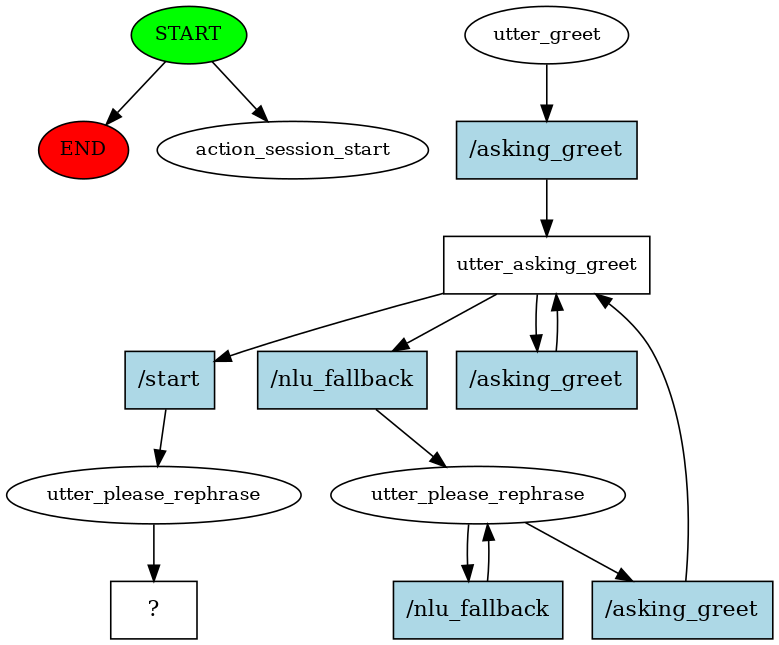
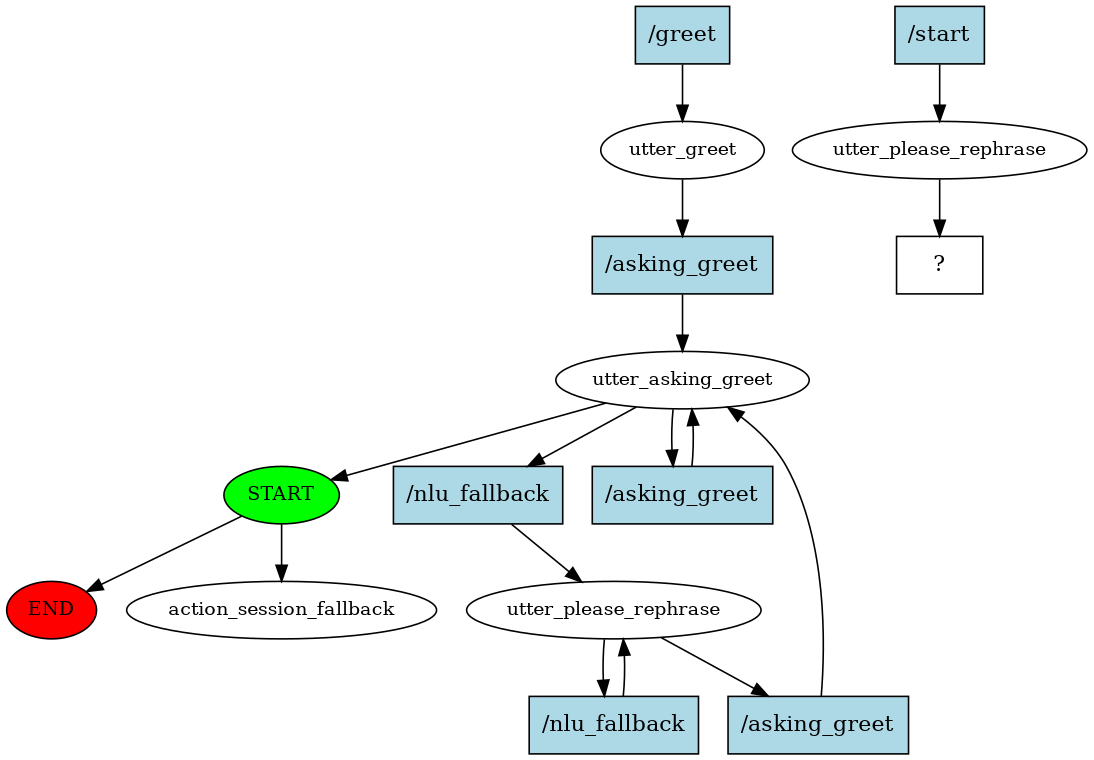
none -> (683, 35)
(293, 150) -> (282, 610)
(547, 265) -> (683, 380)
(336, 323) -> (476, 439)
